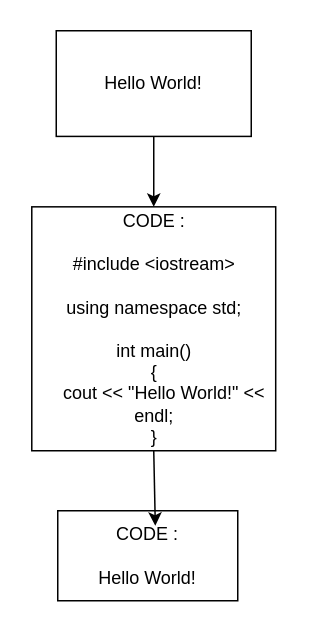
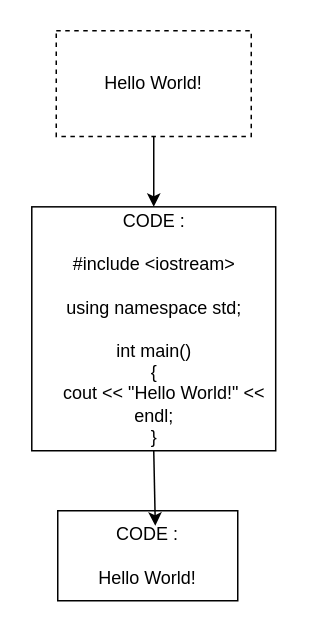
(154, 84) -> (154, 84)
